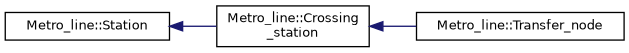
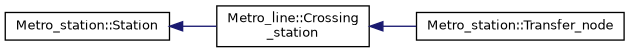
(87, 26) -> (87, 26)
(520, 26) -> (520, 26)
